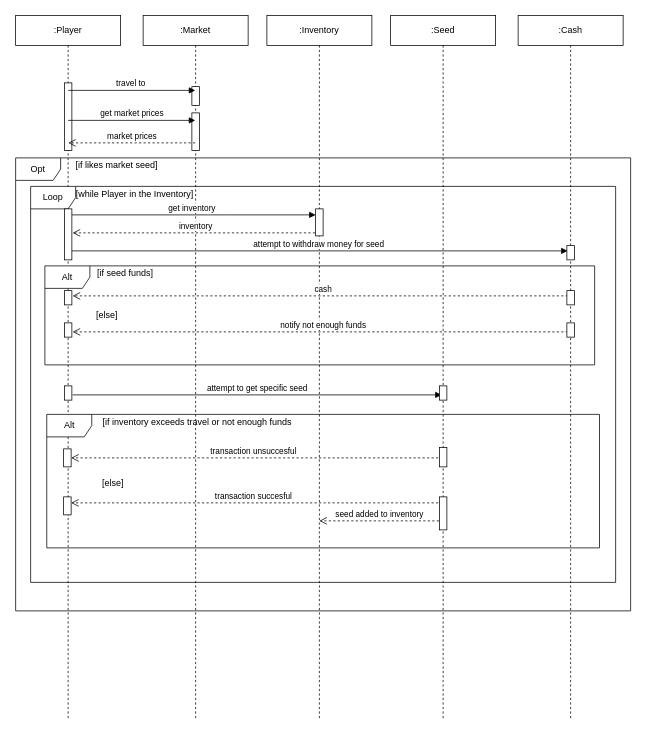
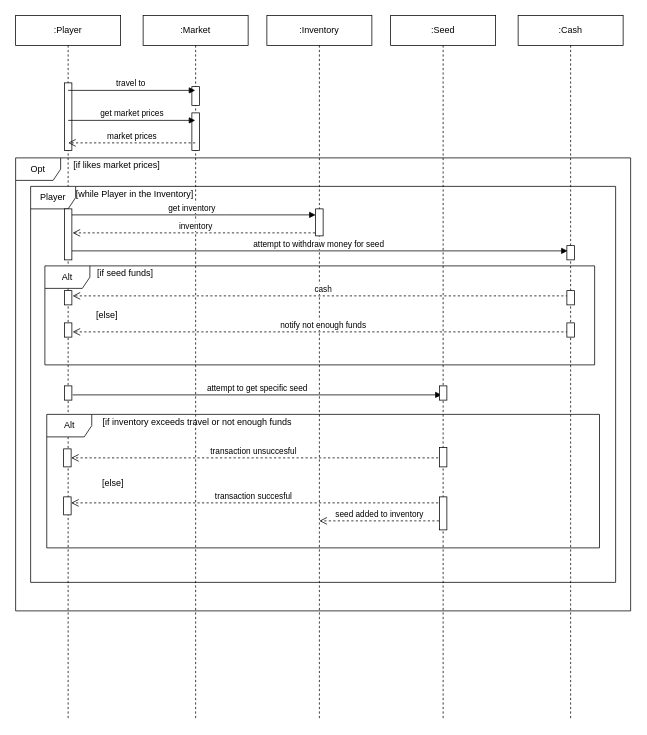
(117, 165) -> (117, 165)
(53, 198) -> (53, 198)
